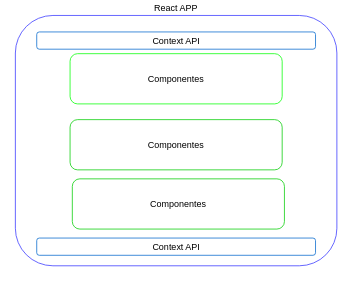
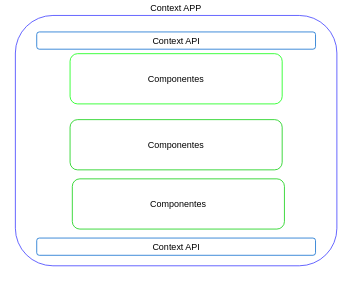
(176, 8) -> (176, 8)
